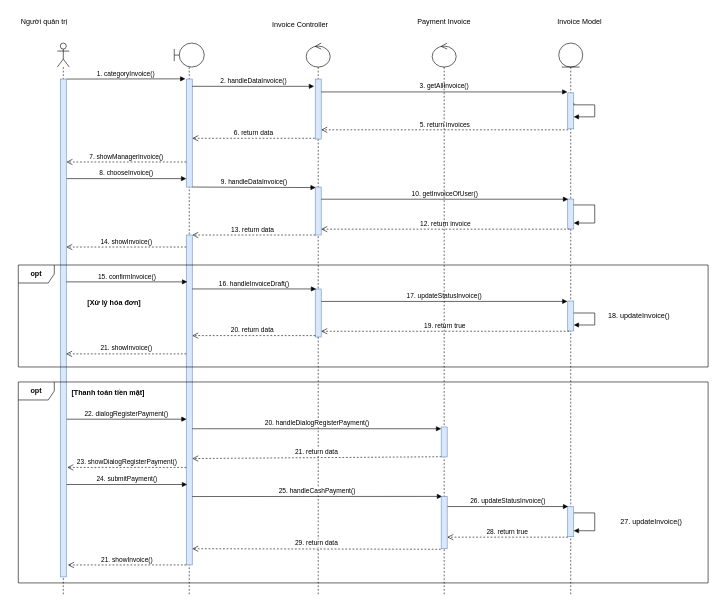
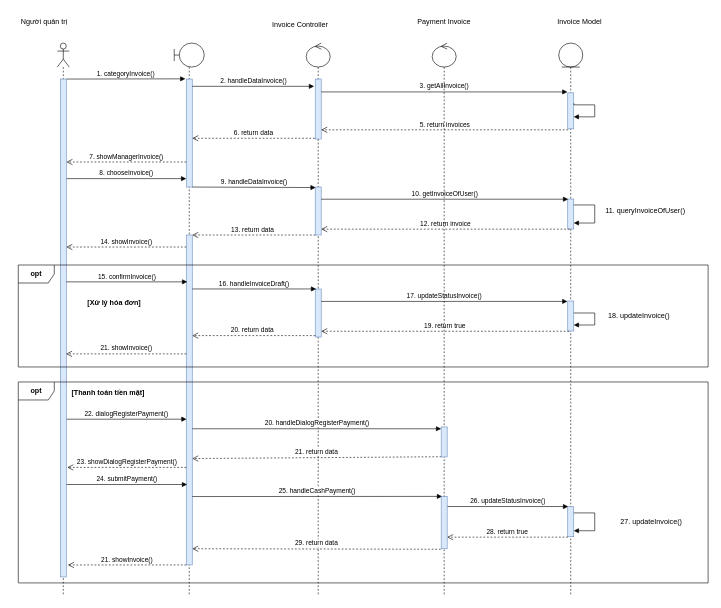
none -> (646, 210)
